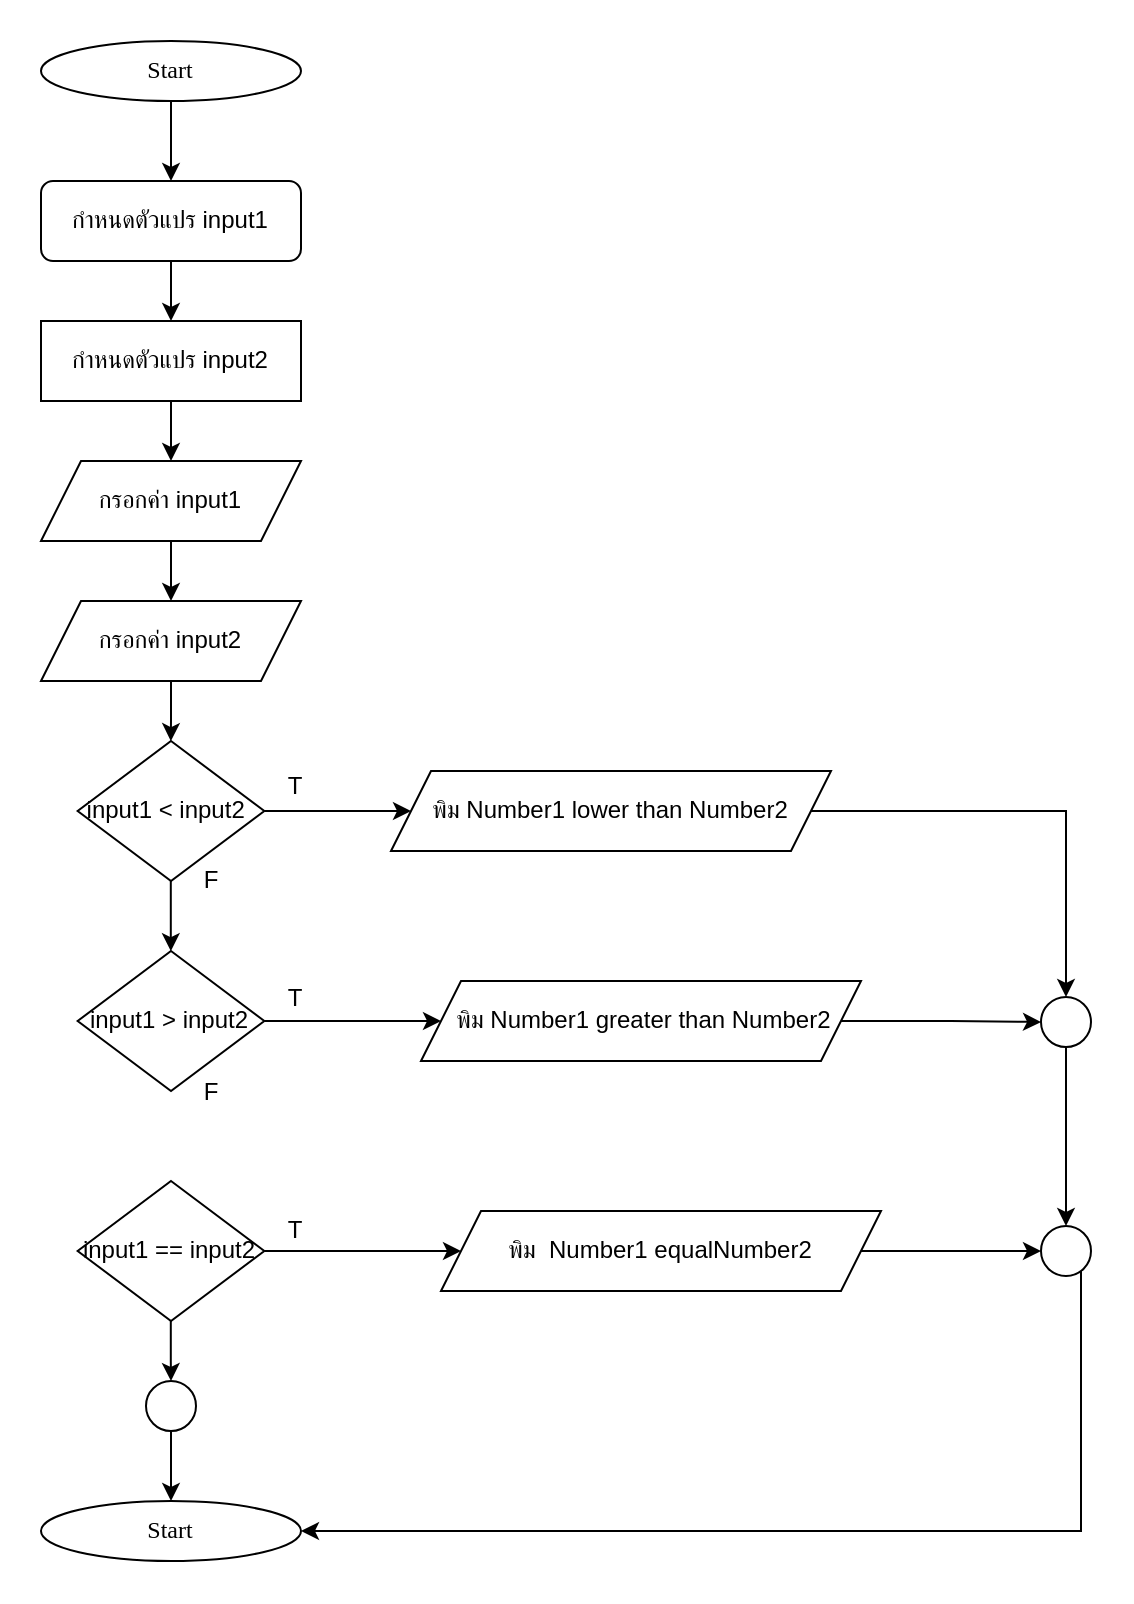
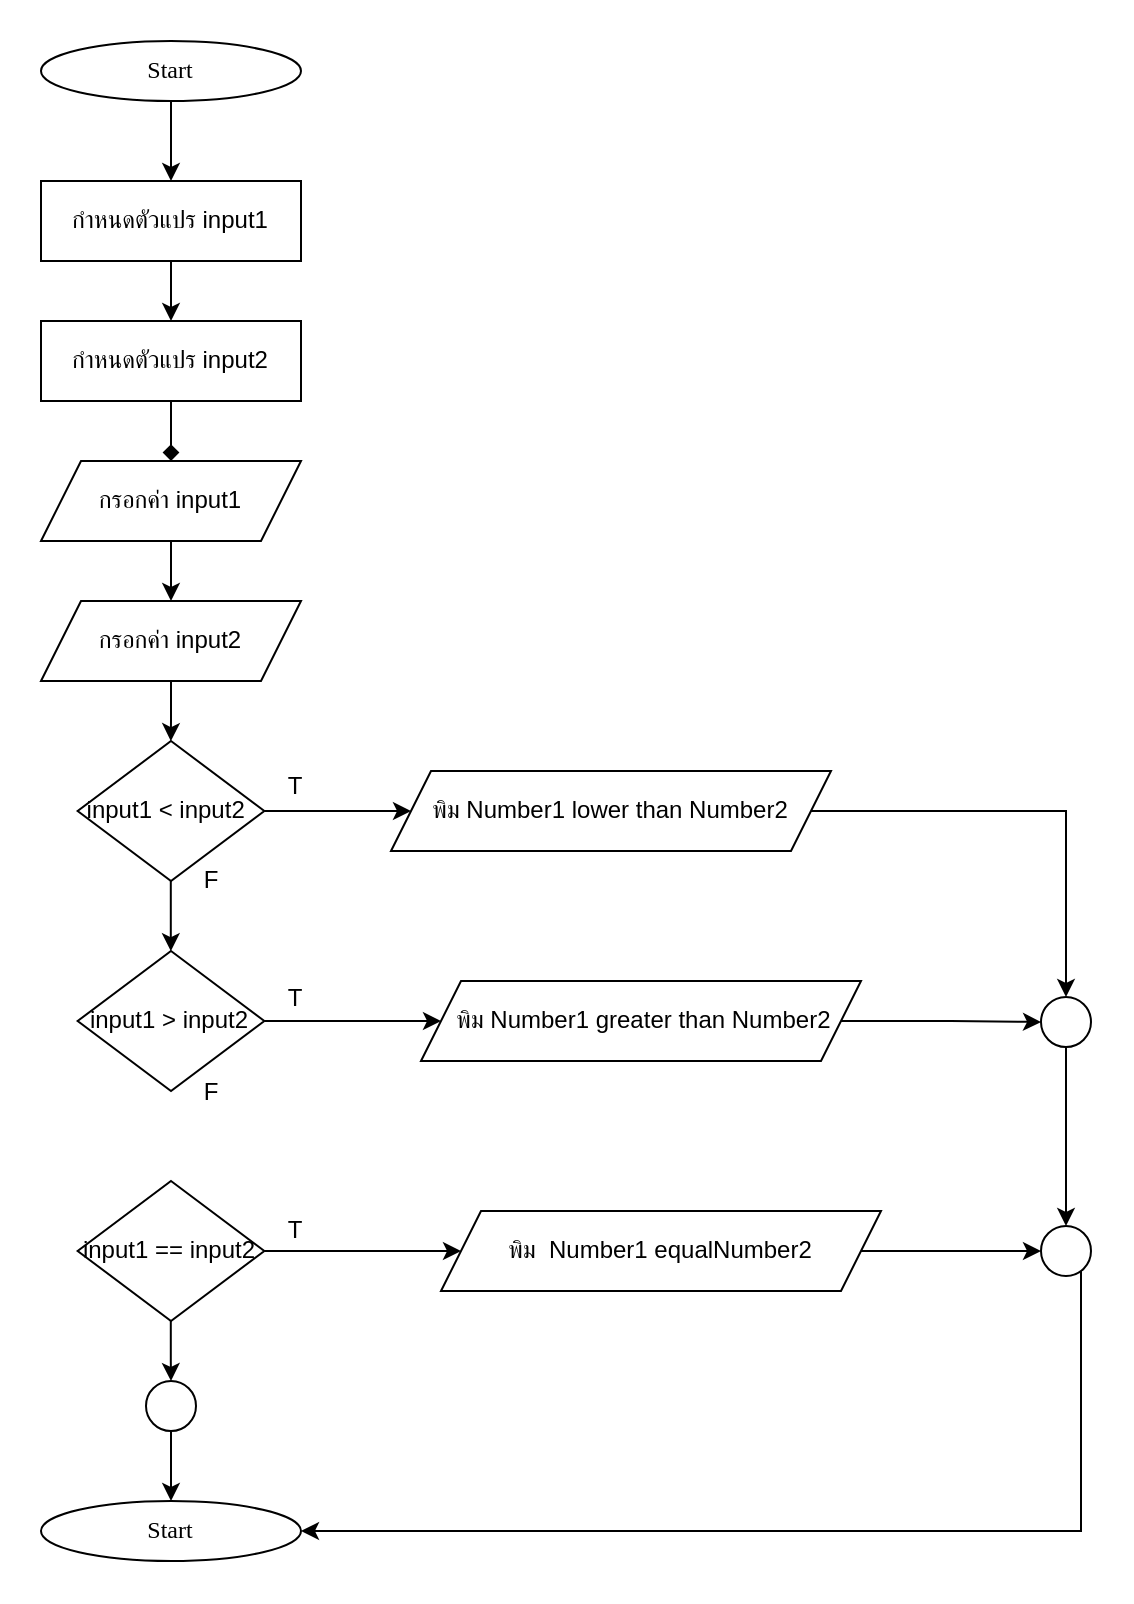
(171, 221) -> (171, 221)
(171, 446) -> (171, 445)
